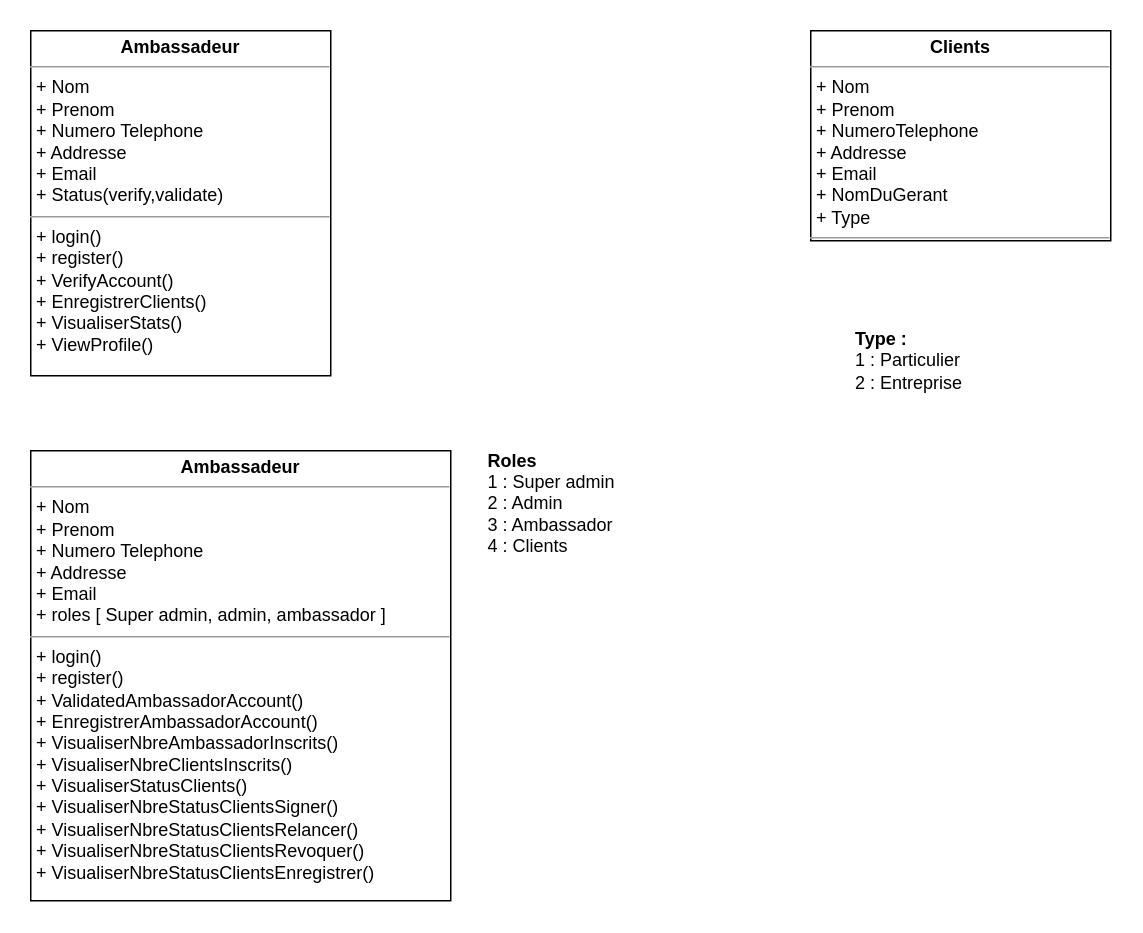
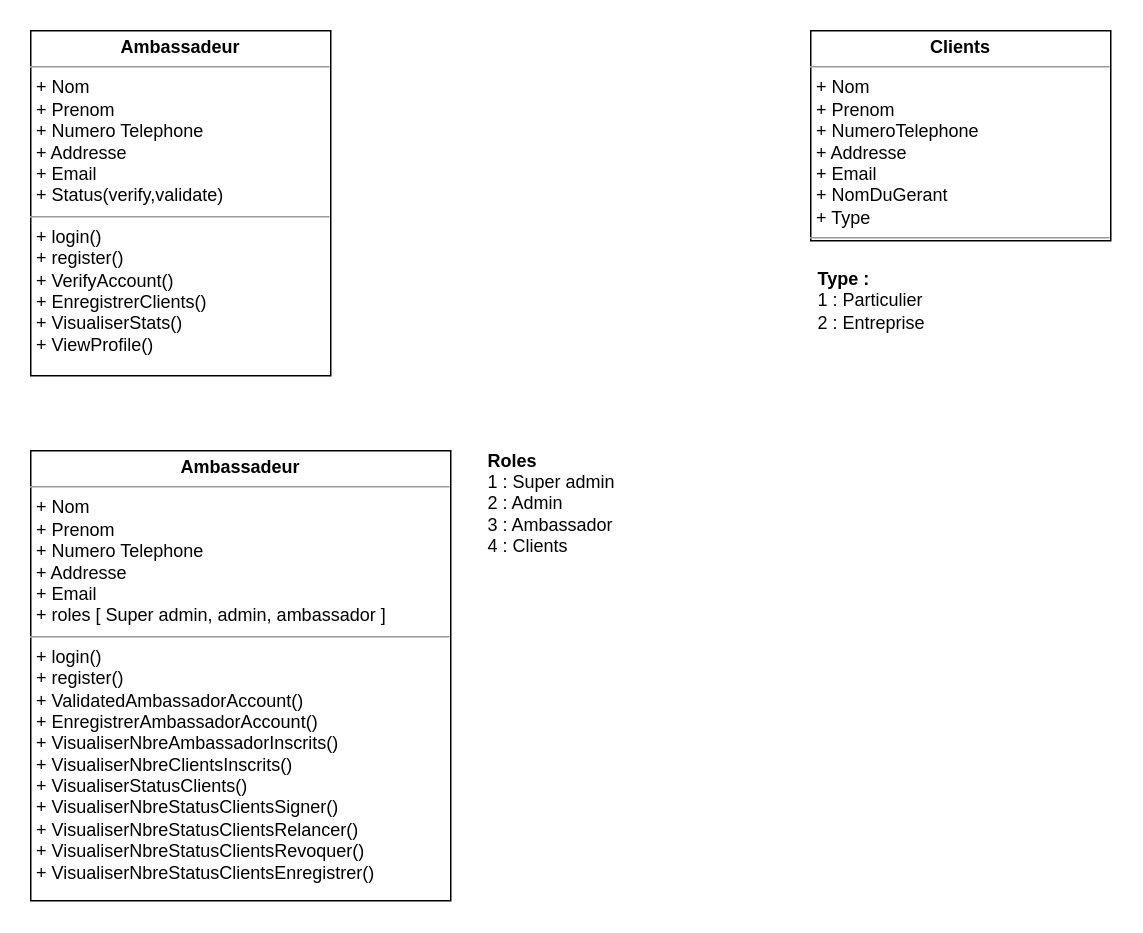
(946, 361) -> (908, 301)
